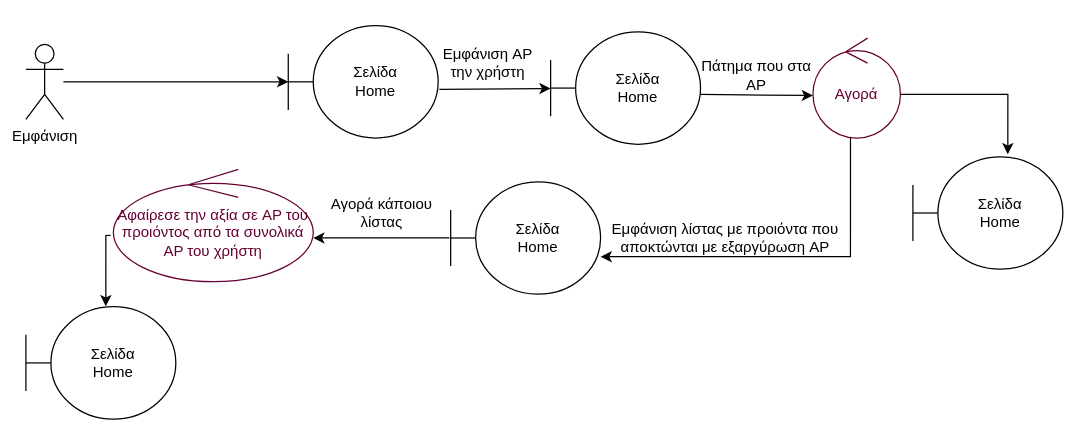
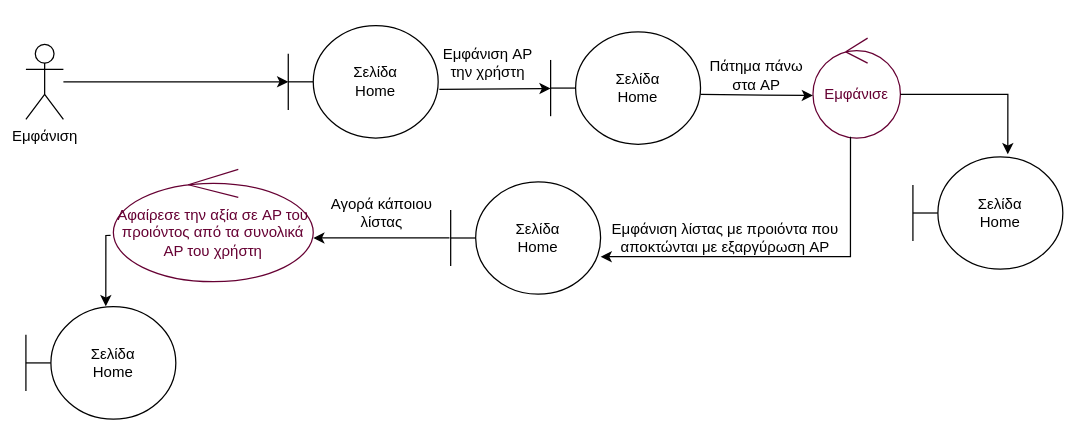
(757, 76) -> (757, 76)
(857, 94) -> (857, 94)
